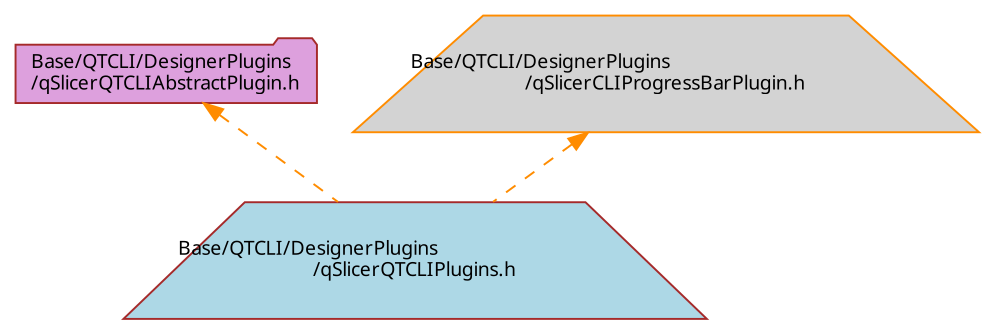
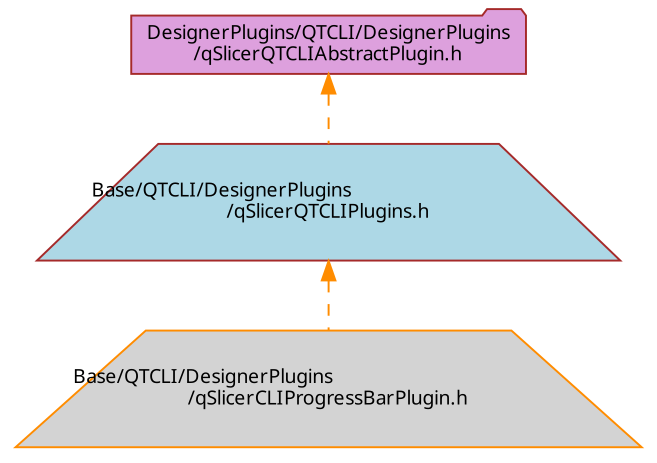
(166, 74) -> (329, 45)
(533, 173) -> (329, 305)
